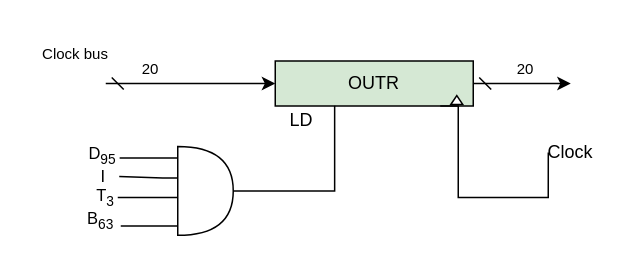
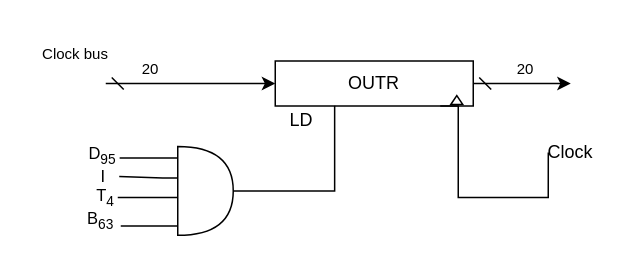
(374, 83) -> (374, 83)
(106, 197) -> (106, 197)
